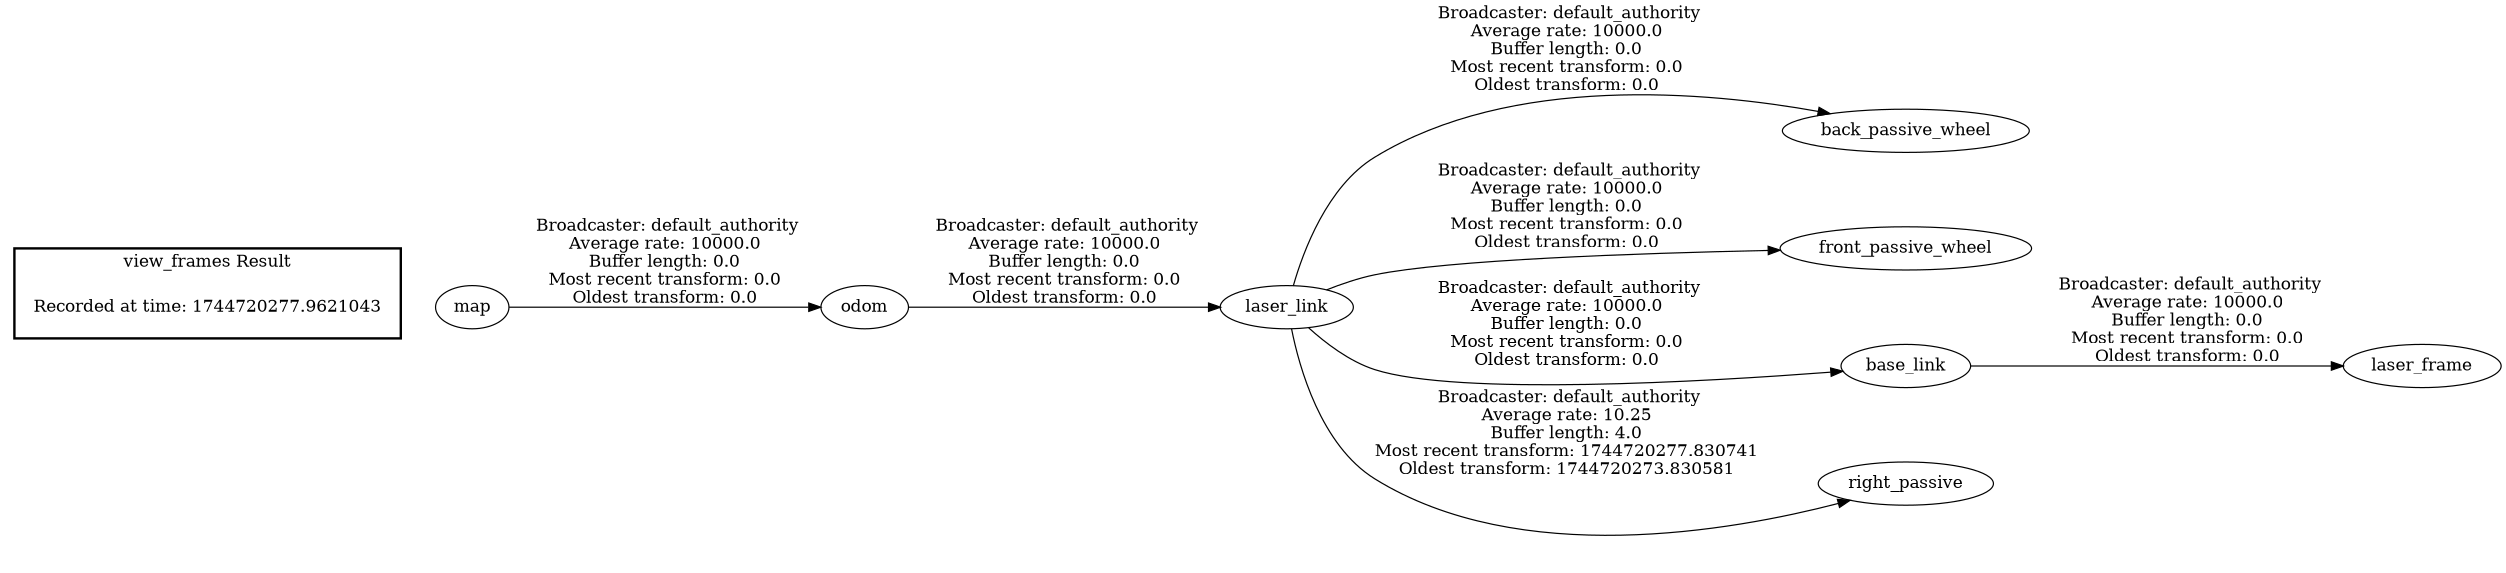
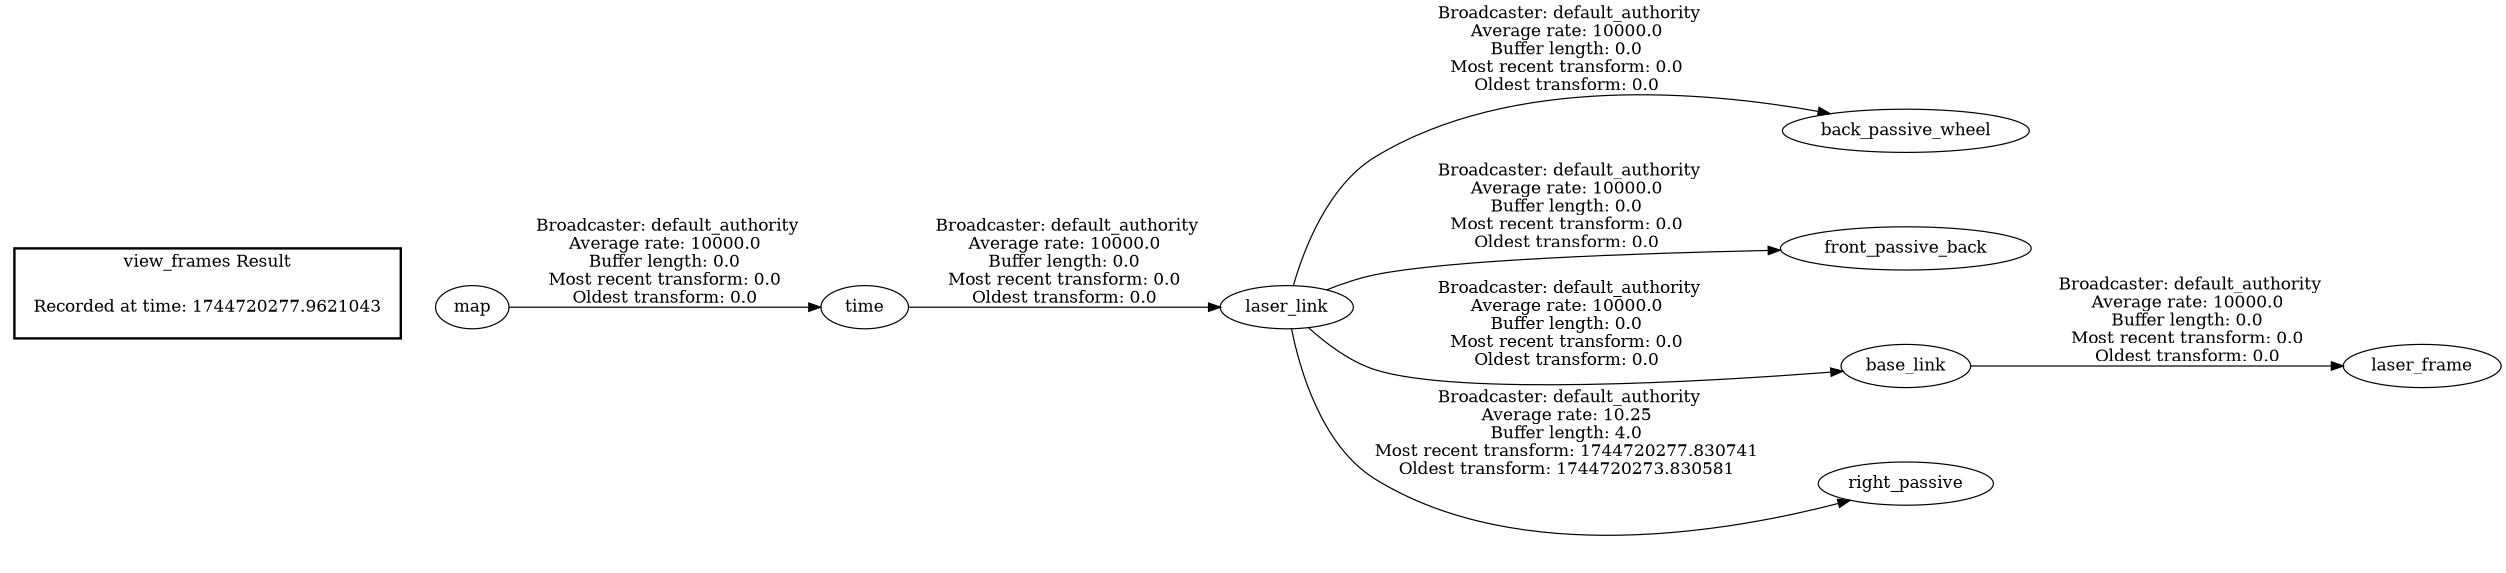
(1906, 248) -> (1906, 248)
(865, 307) -> (865, 307)
